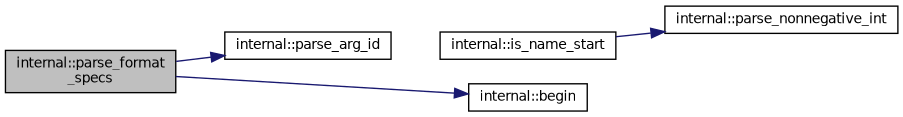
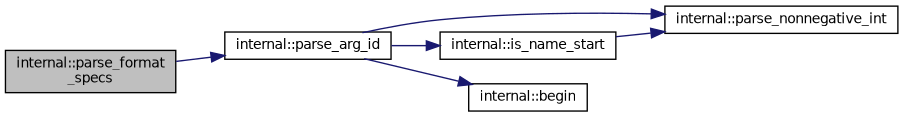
none -> (506, 15)
none -> (409, 46)
(315, 85) -> (411, 70)
